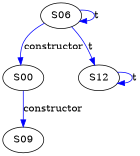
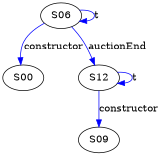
(91, 47) -> (118, 47)
(23, 105) -> (99, 105)
